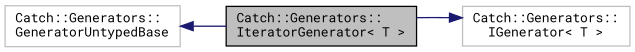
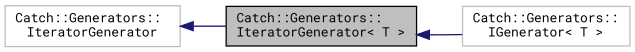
(433, 18) -> (446, 35)
(93, 26) -> (93, 26)
